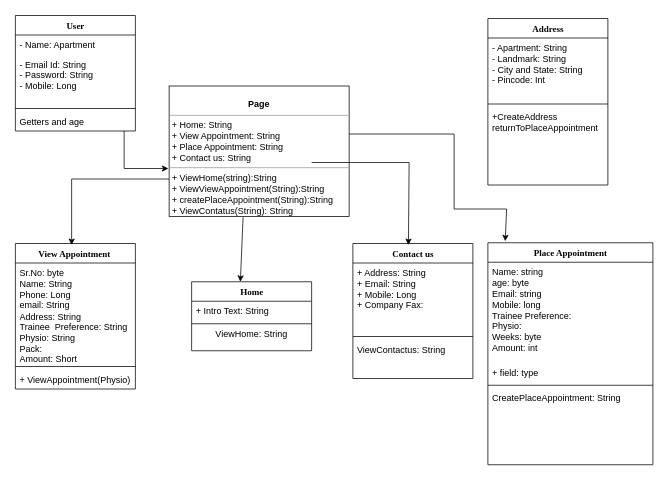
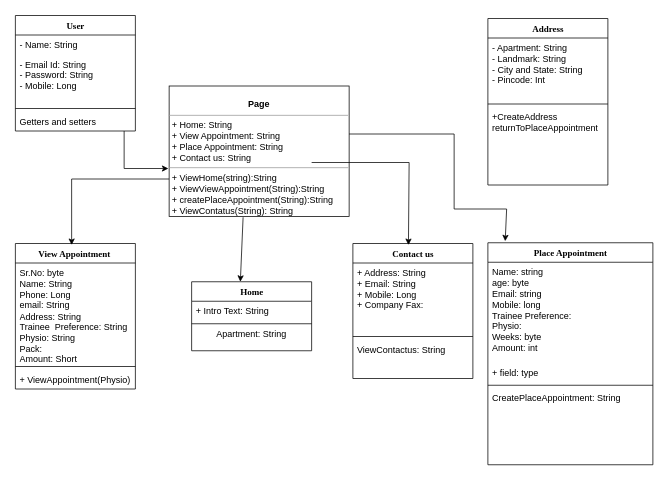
(59, 46) -> (50, 46)
(55, 122) -> (65, 122)
(252, 334) -> (252, 334)
